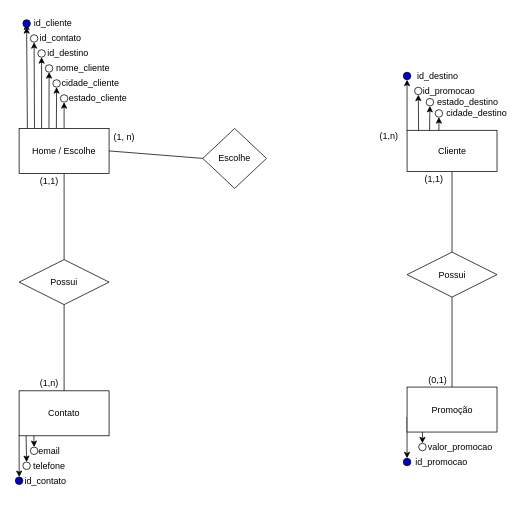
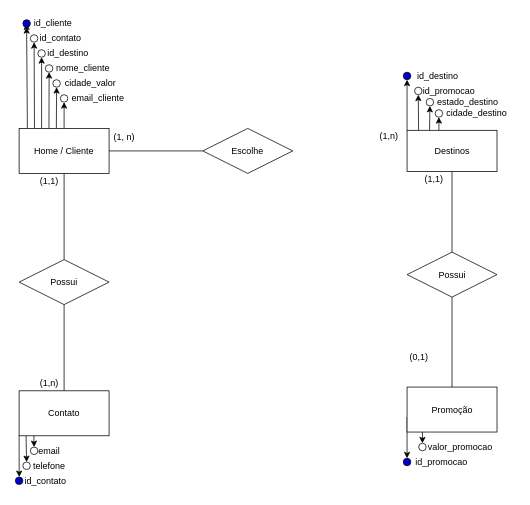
(91, 84) -> (91, 84)
(98, 99) -> (98, 99)
(64, 151) -> (64, 151)
(453, 151) -> (453, 151)
(235, 158) -> (248, 151)
(437, 380) -> (419, 357)
